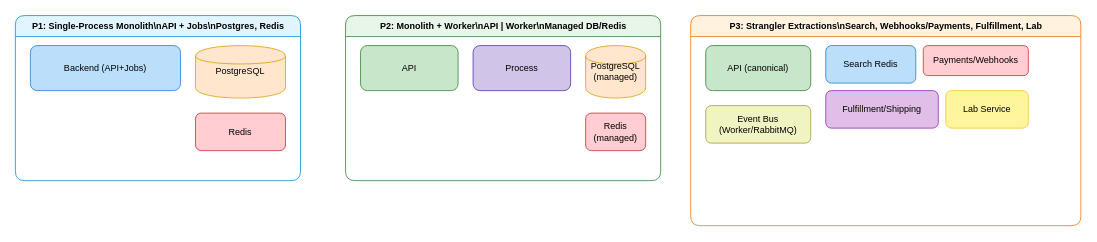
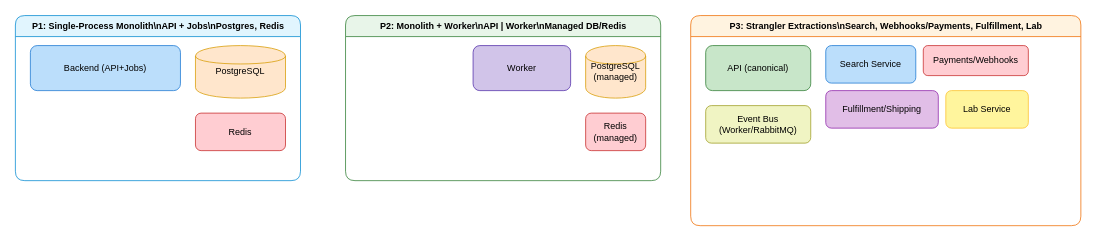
(870, 64) -> (870, 64)
(409, 68) -> none
(522, 68) -> (522, 68)
